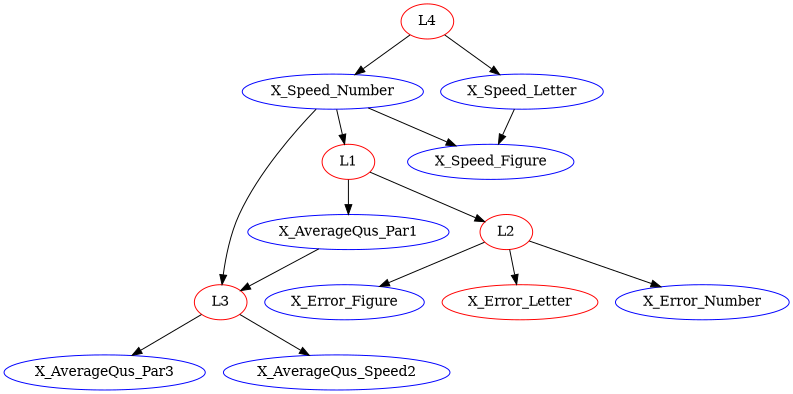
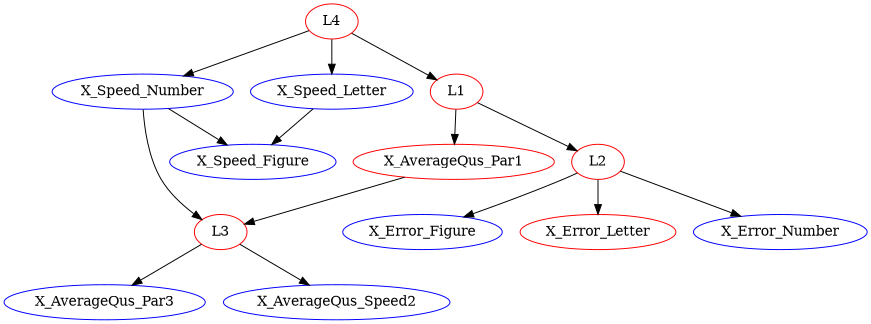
(340, 122) -> (390, 54)
(348, 232) -> (454, 162)
